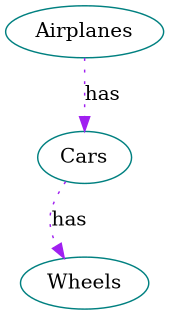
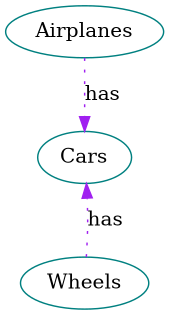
(51, 212) -> (88, 228)
